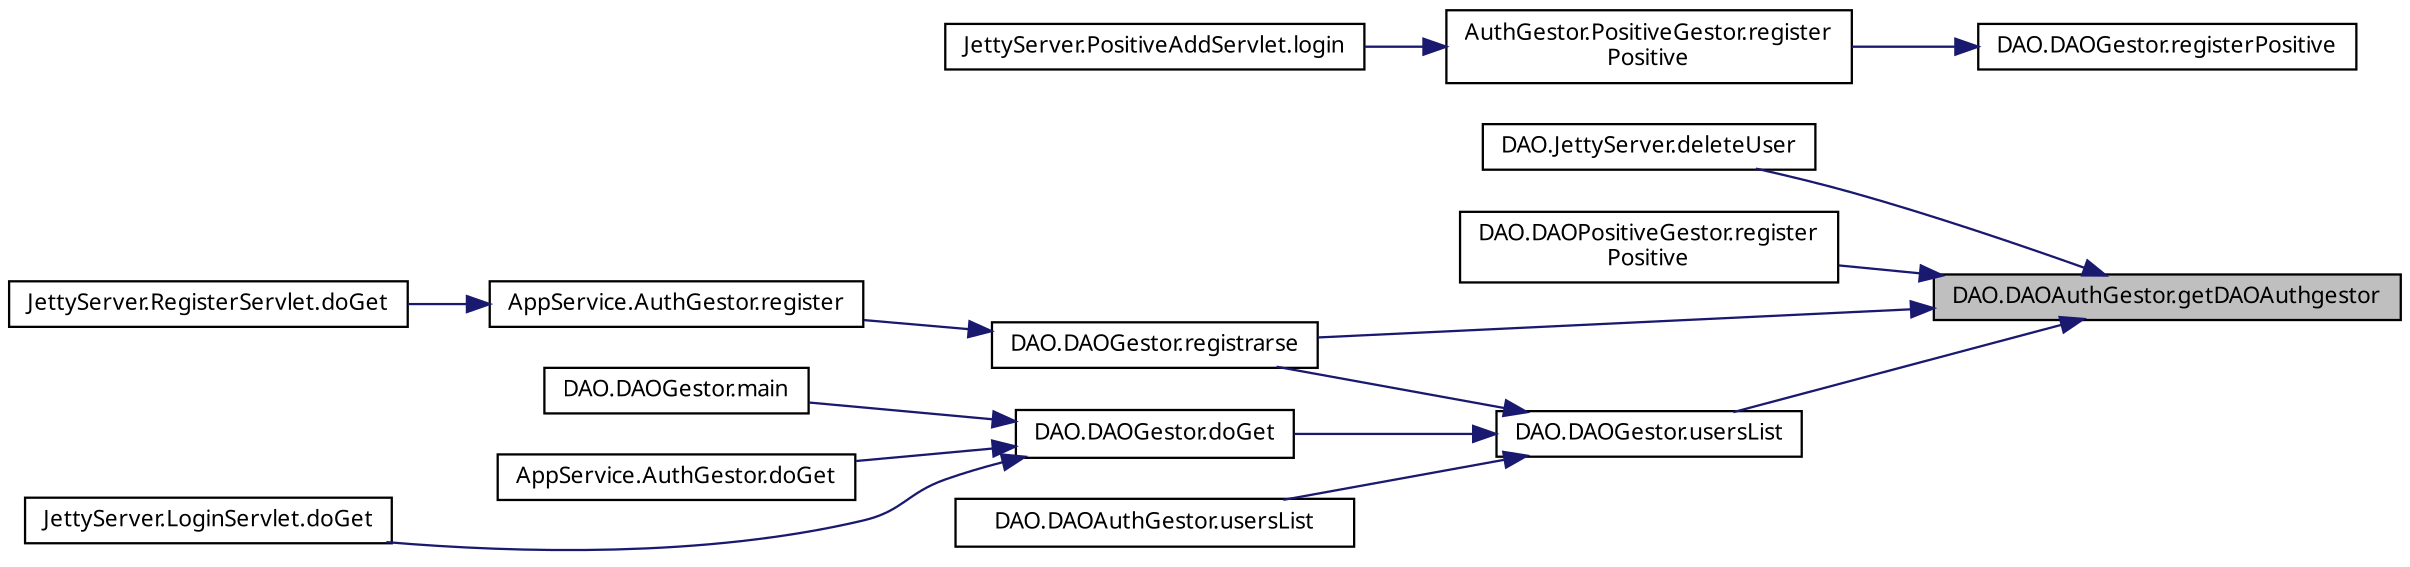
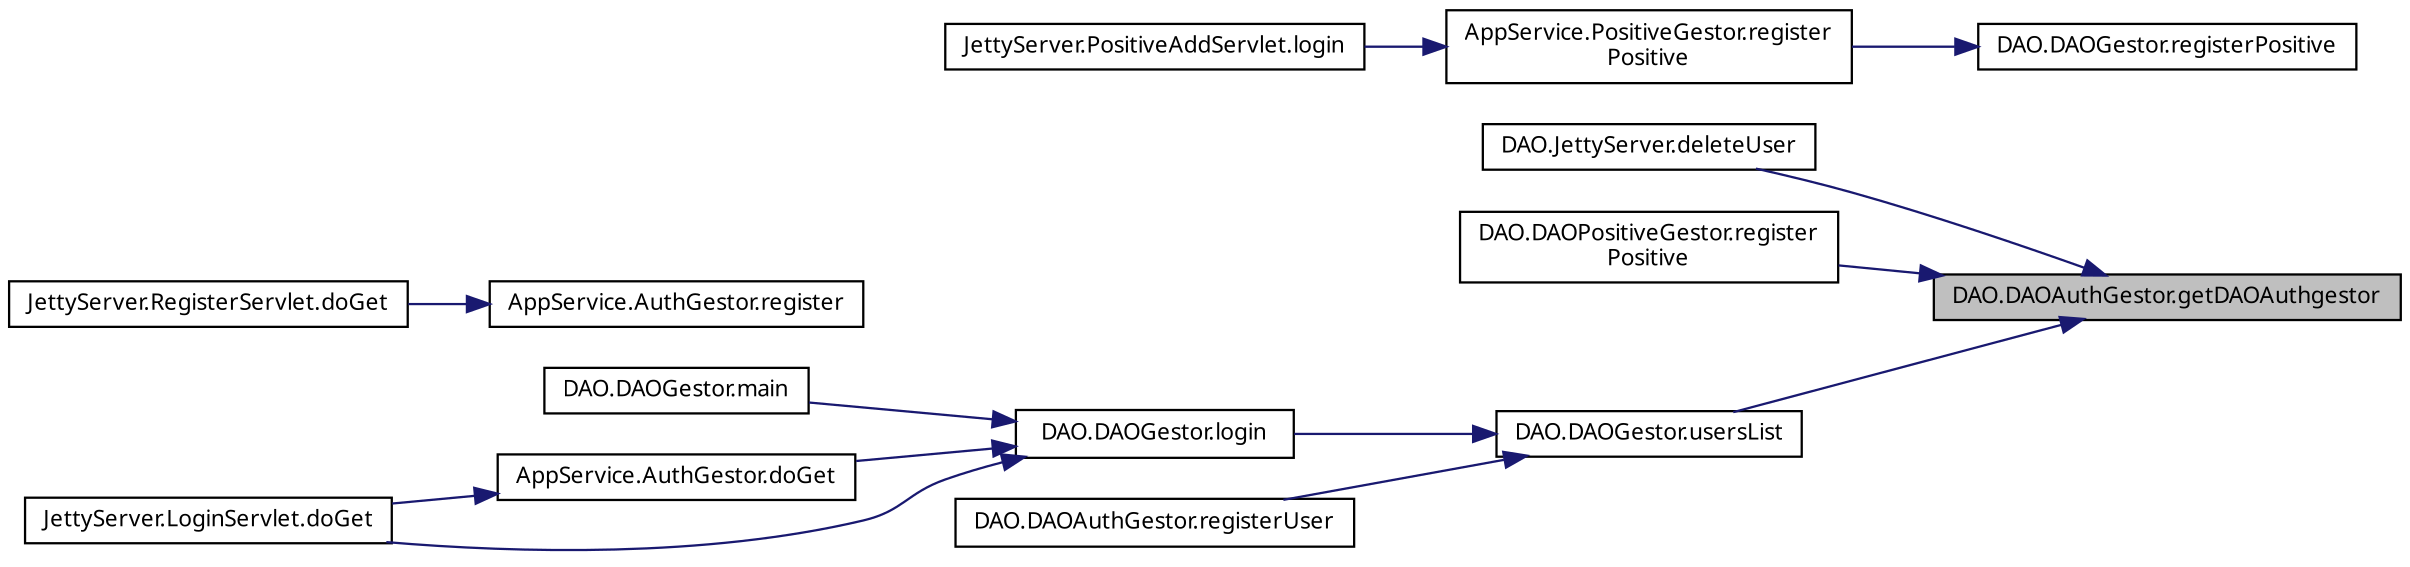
(1649, 47) -> (1649, 47)
(1155, 345) -> none
(1155, 434) -> (1155, 434)
none -> (433, 500)
(1155, 523) -> (1155, 523)
